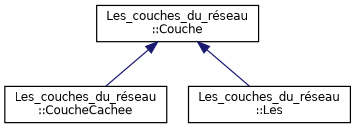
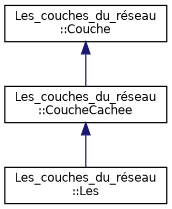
(228, 68) -> (86, 151)
